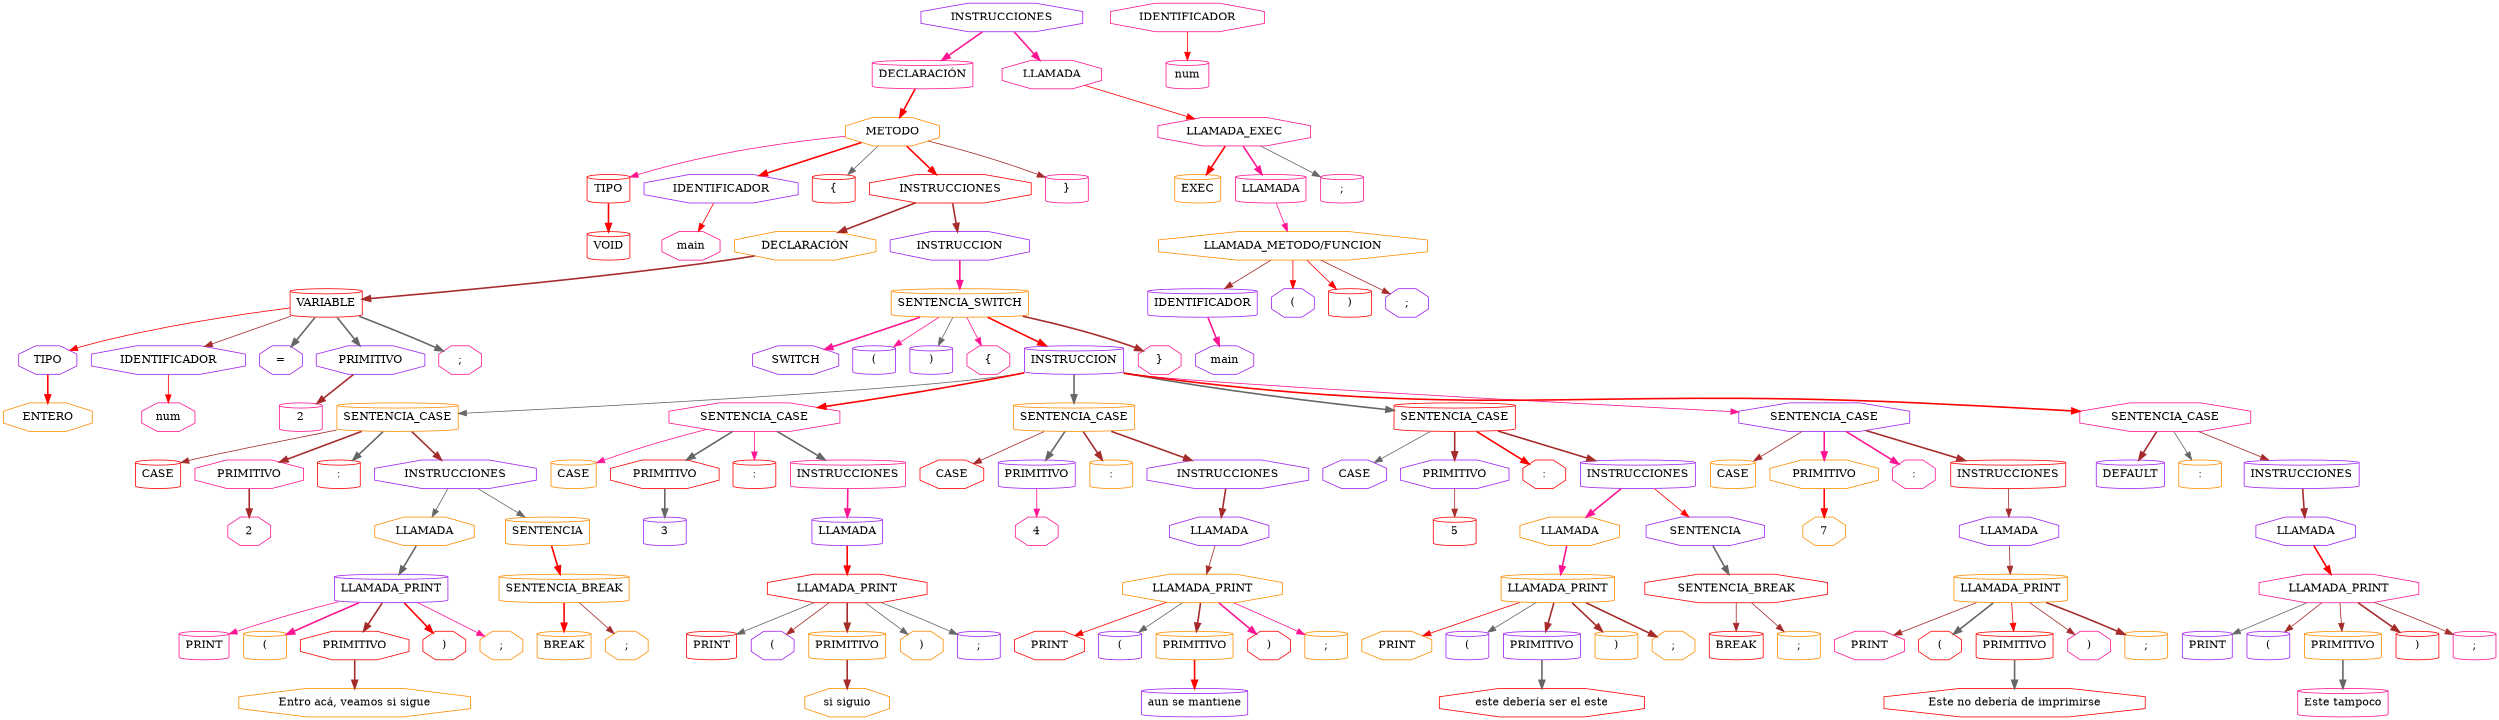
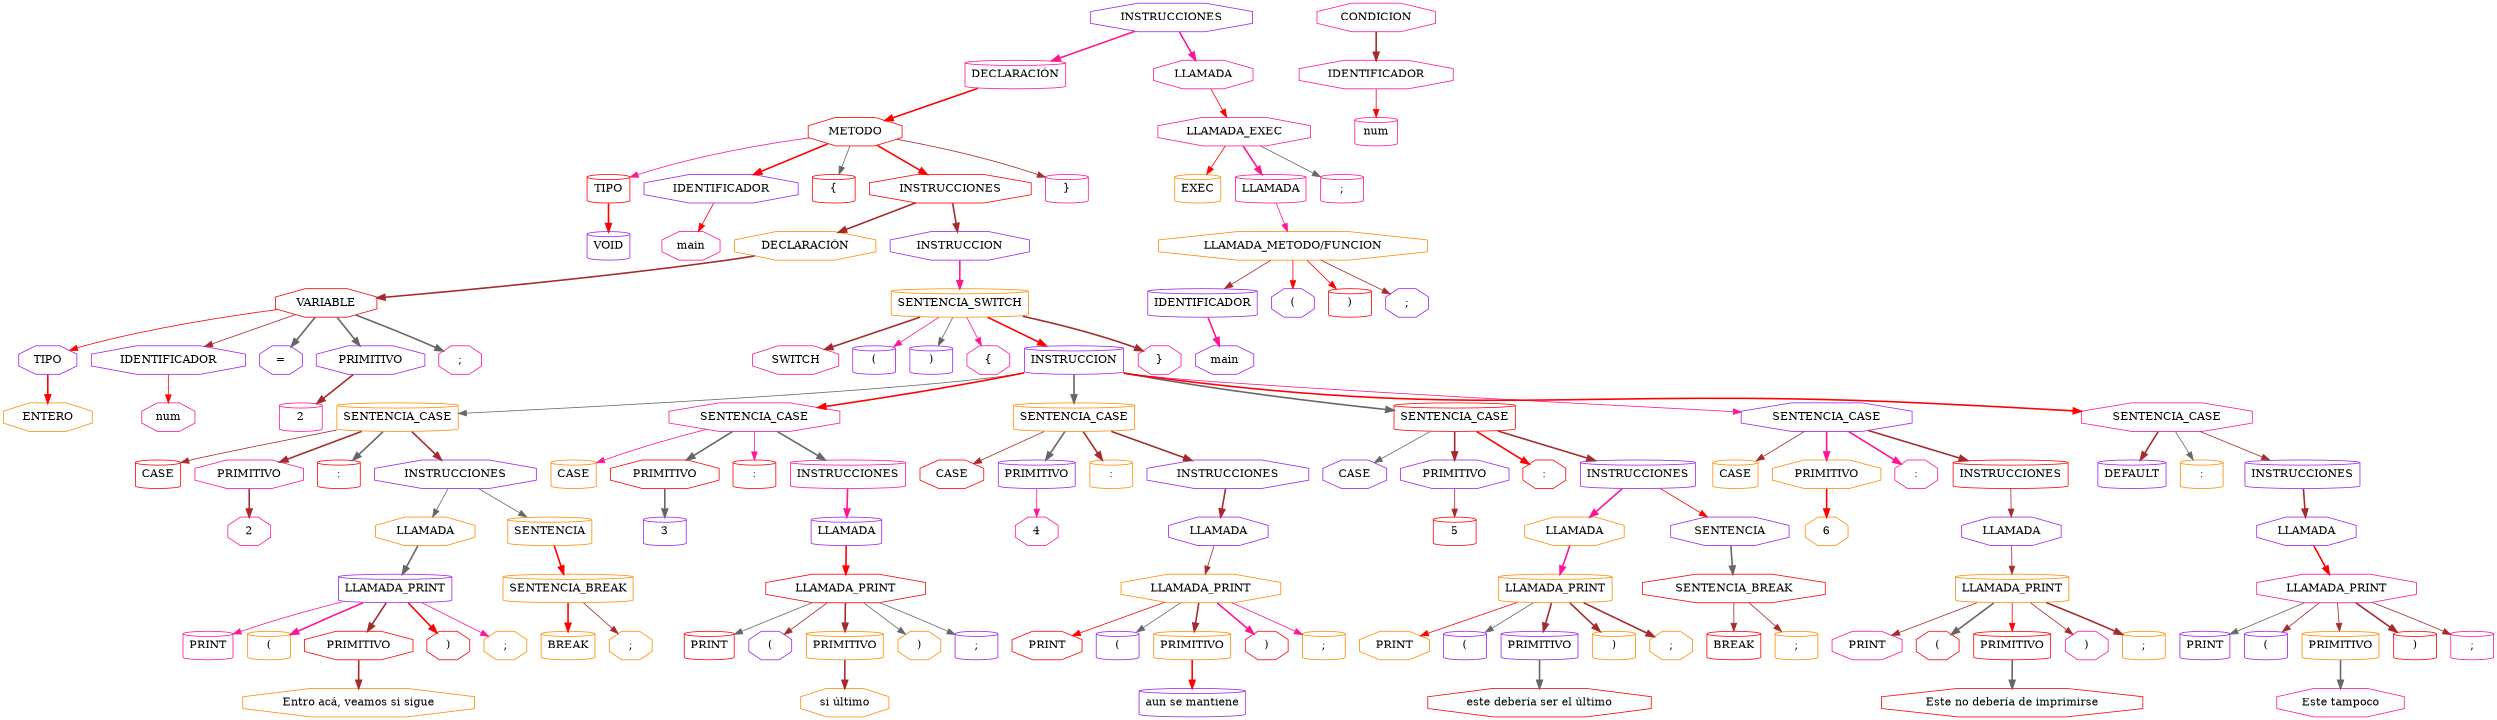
none -> (1376, 17)
(892, 132) -> (855, 132)
(1218, 157) -> (1218, 157)
(608, 246) -> (608, 246)
(326, 303) -> (326, 303)
(876, 332) -> (876, 332)
(796, 360) -> (796, 360)
(1824, 531) -> (1827, 531)
(847, 703) -> (845, 703)
(1542, 703) -> (1540, 703)
(2343, 703) -> (2341, 703)
